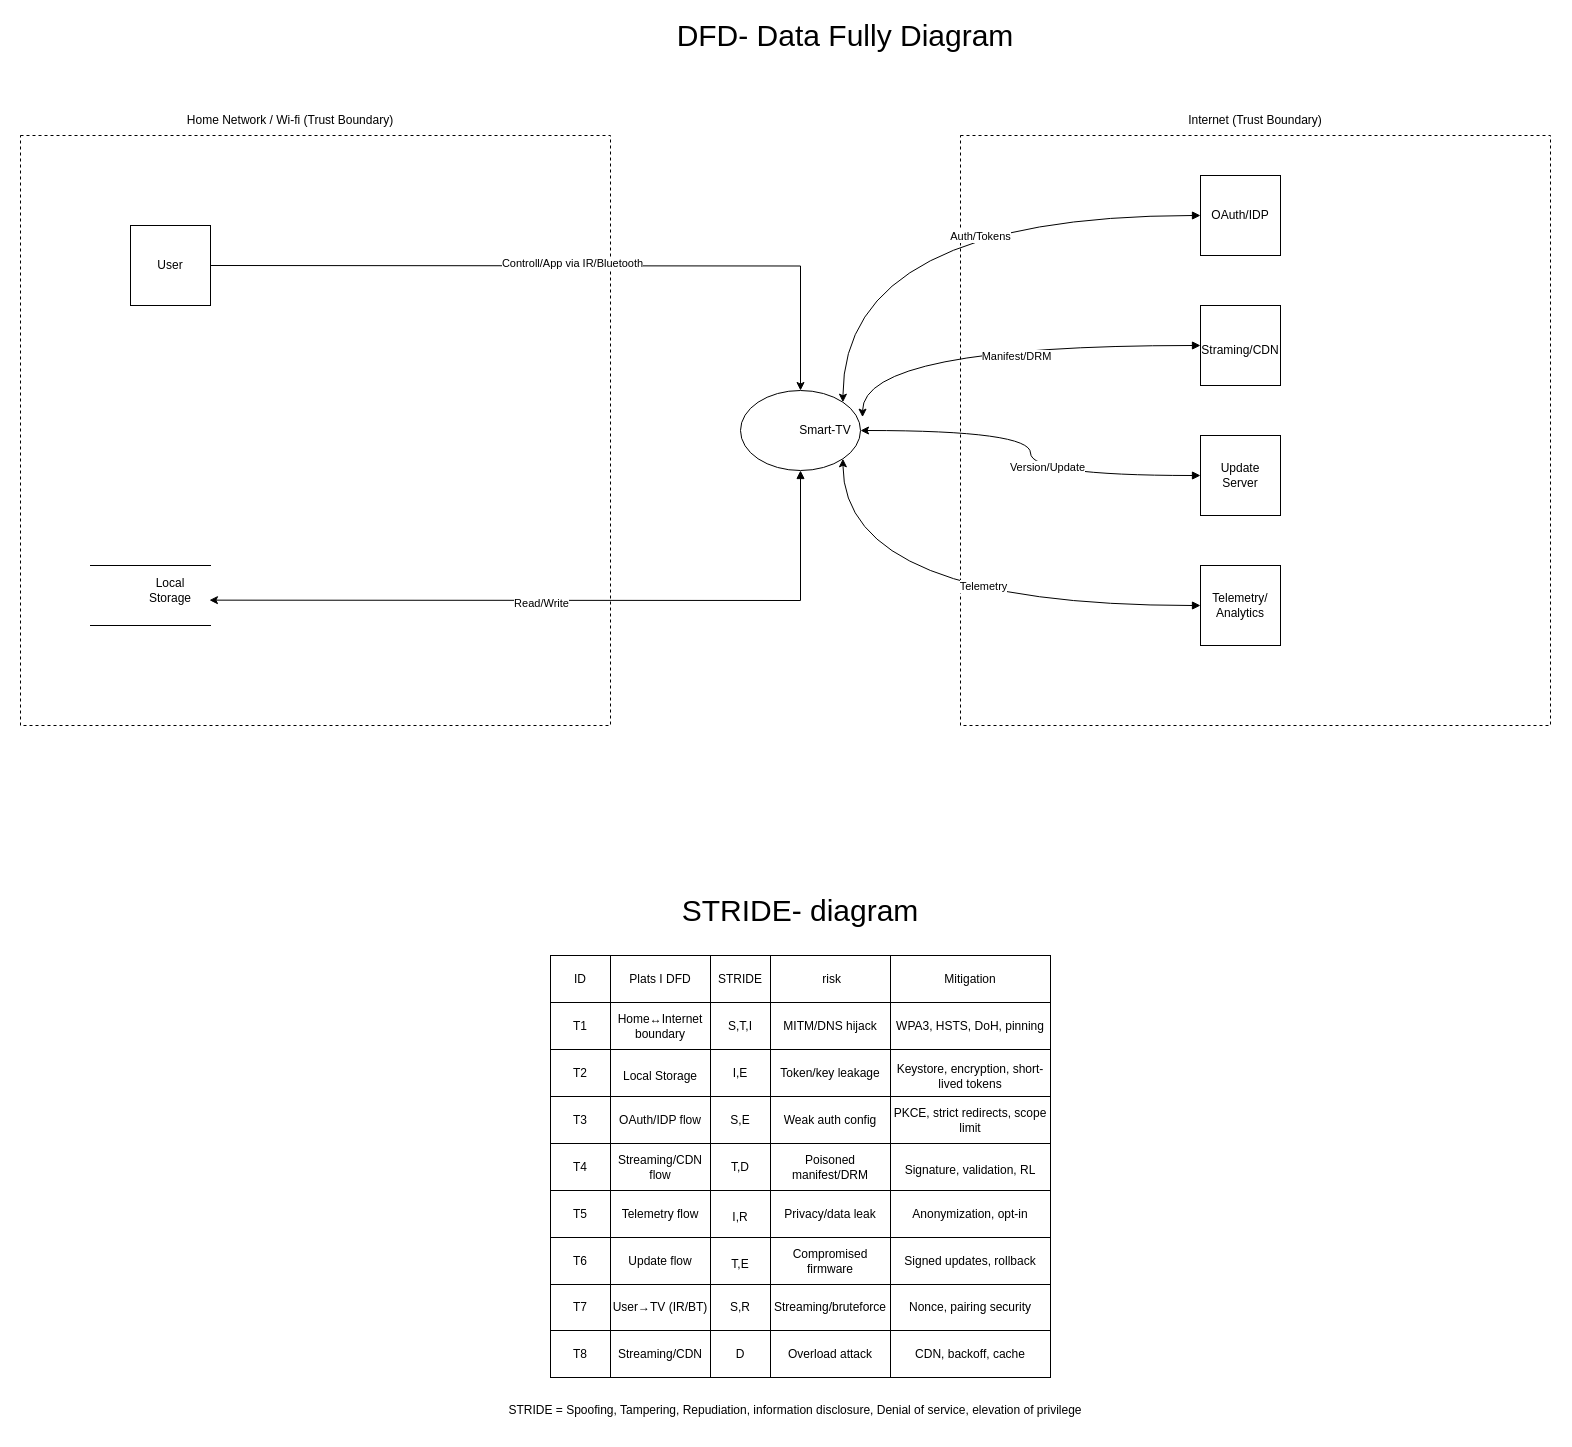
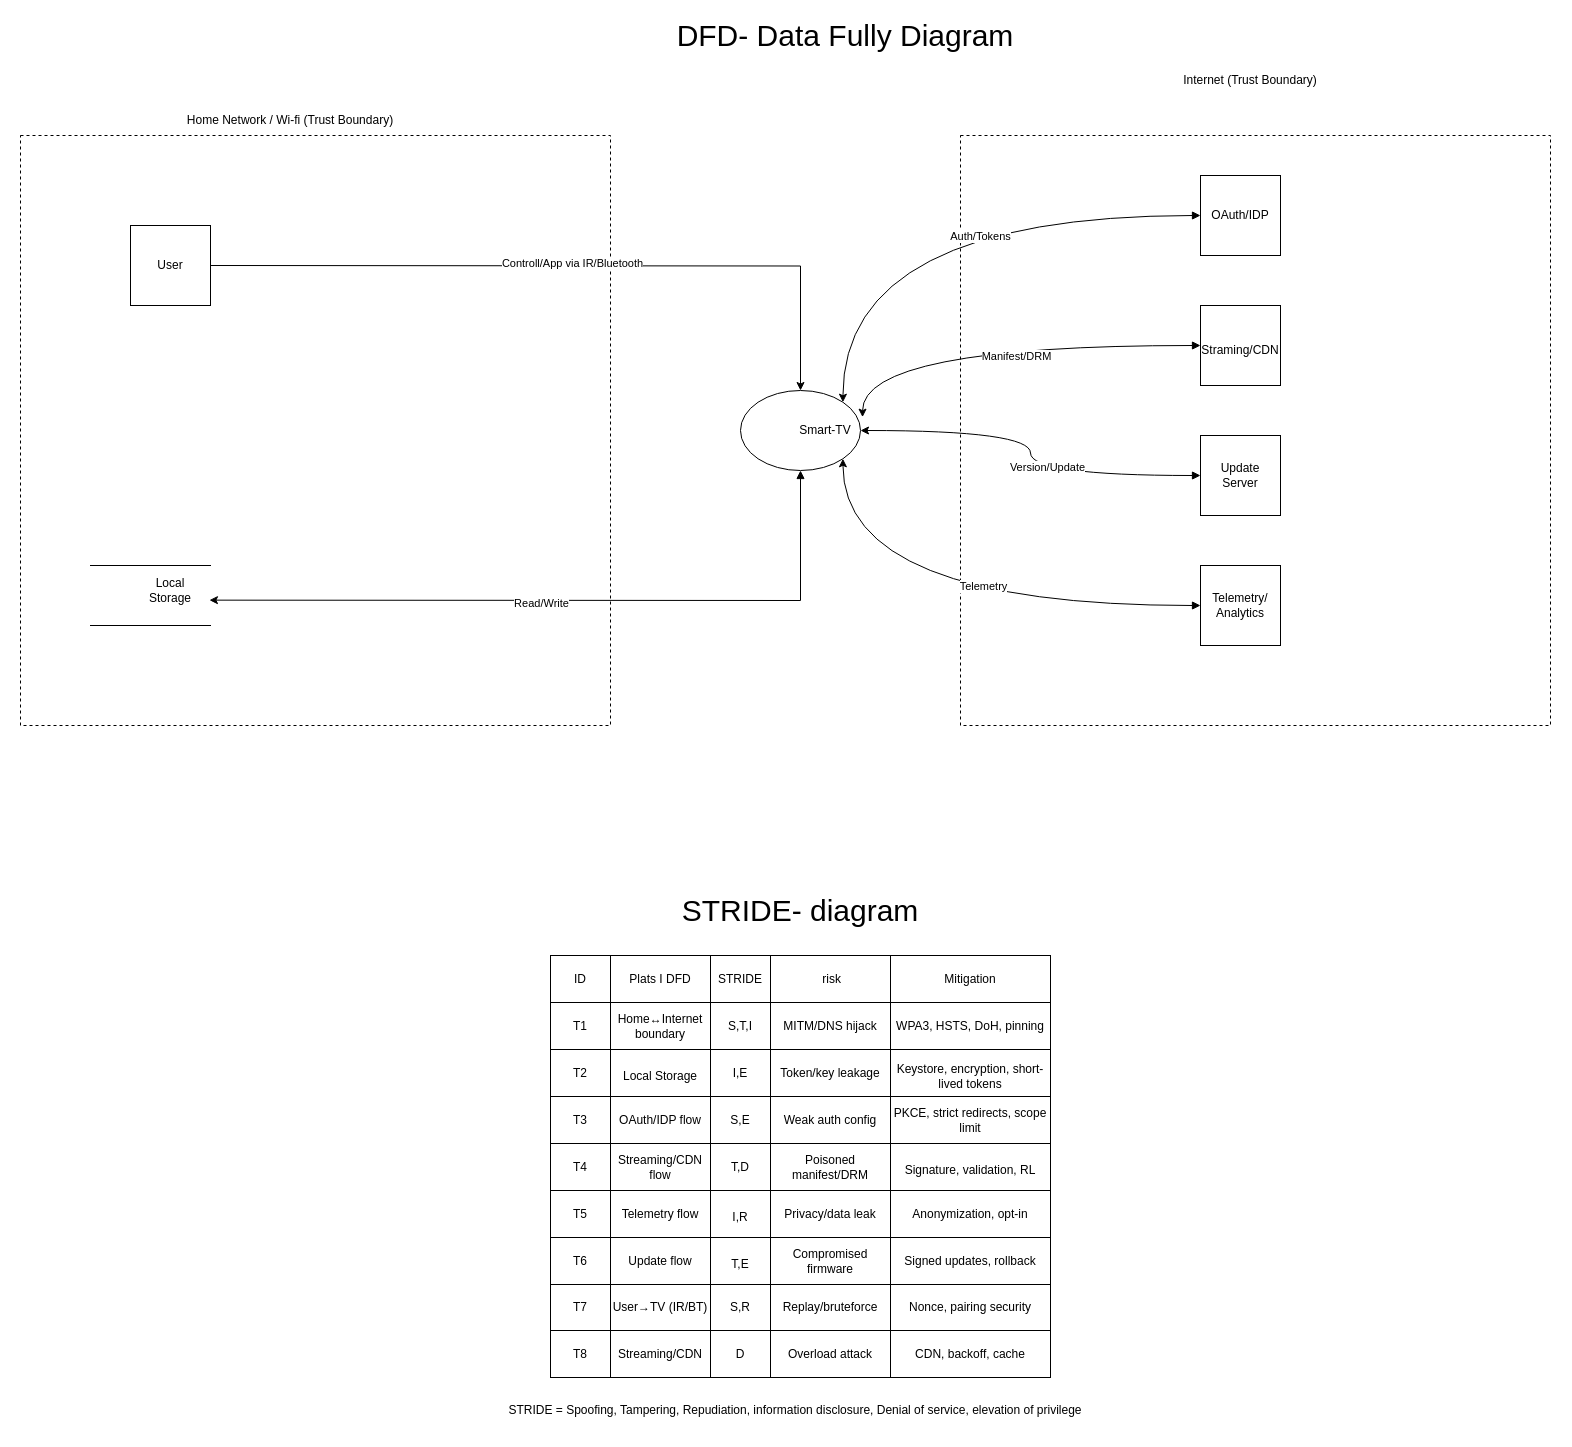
(1256, 121) -> (1251, 81)
(831, 1308) -> (831, 1308)
